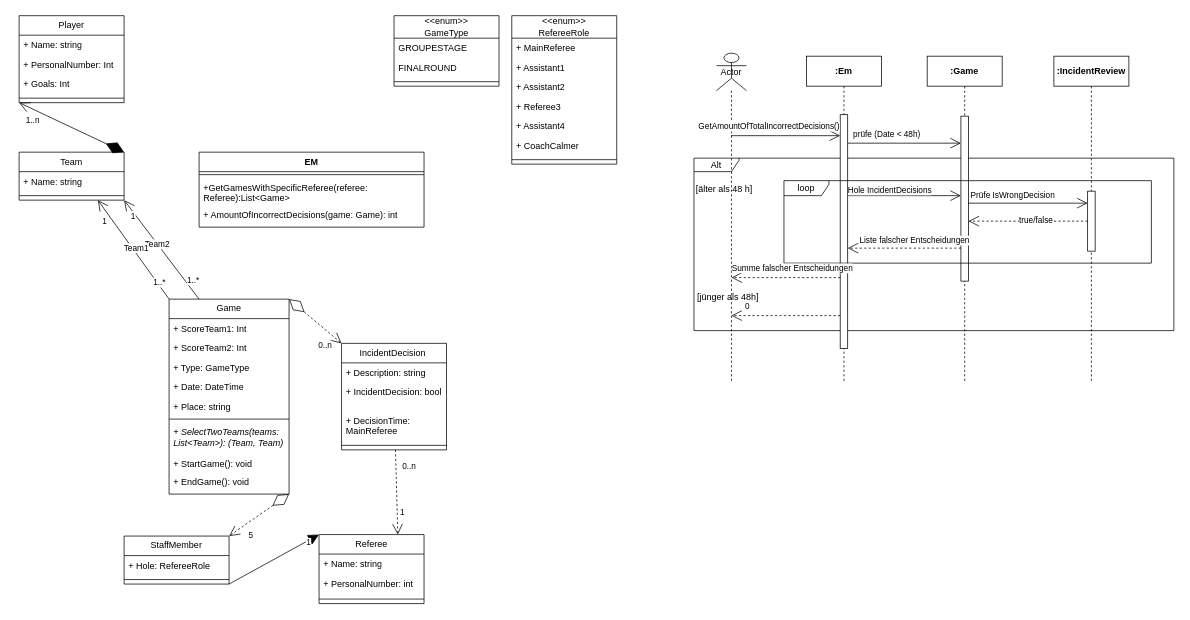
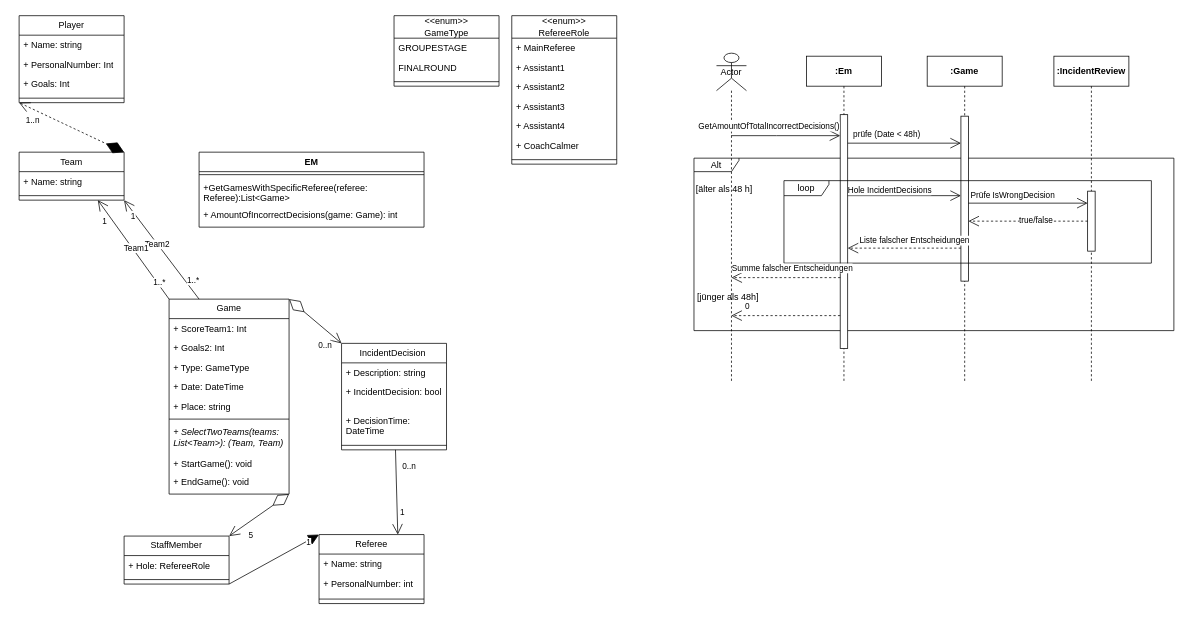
(540, 107) -> (544, 107)
(64, 123) -> (64, 123)
(322, 326) -> (322, 326)
(213, 349) -> (202, 349)
(395, 427) -> (395, 427)
(397, 491) -> (397, 491)
(252, 520) -> (252, 520)
